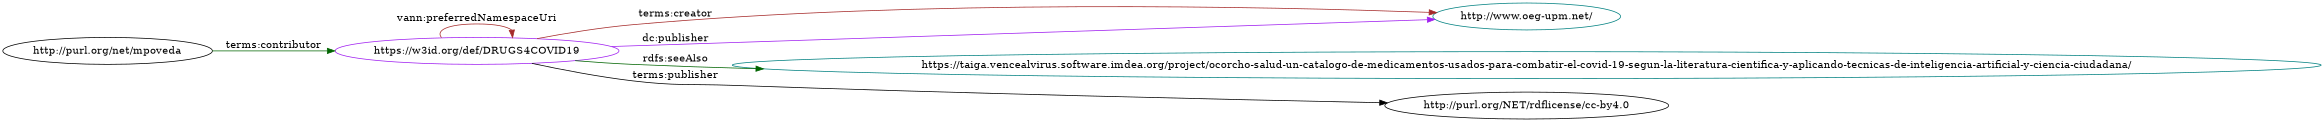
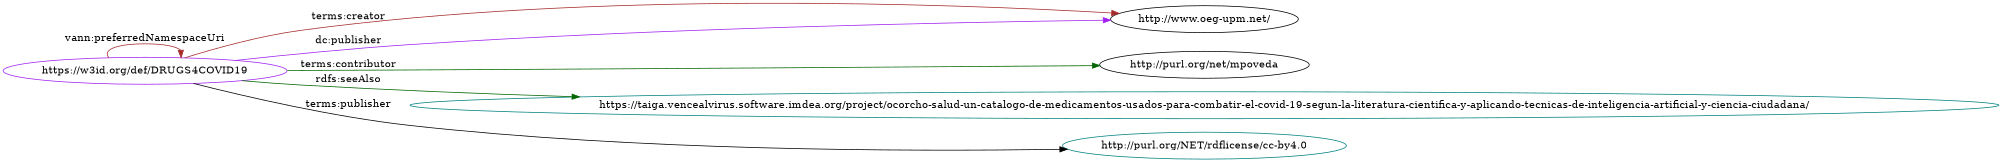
(1527, 16) -> (1204, 19)
(270, 51) -> (690, 68)
(1527, 106) -> (1204, 146)
